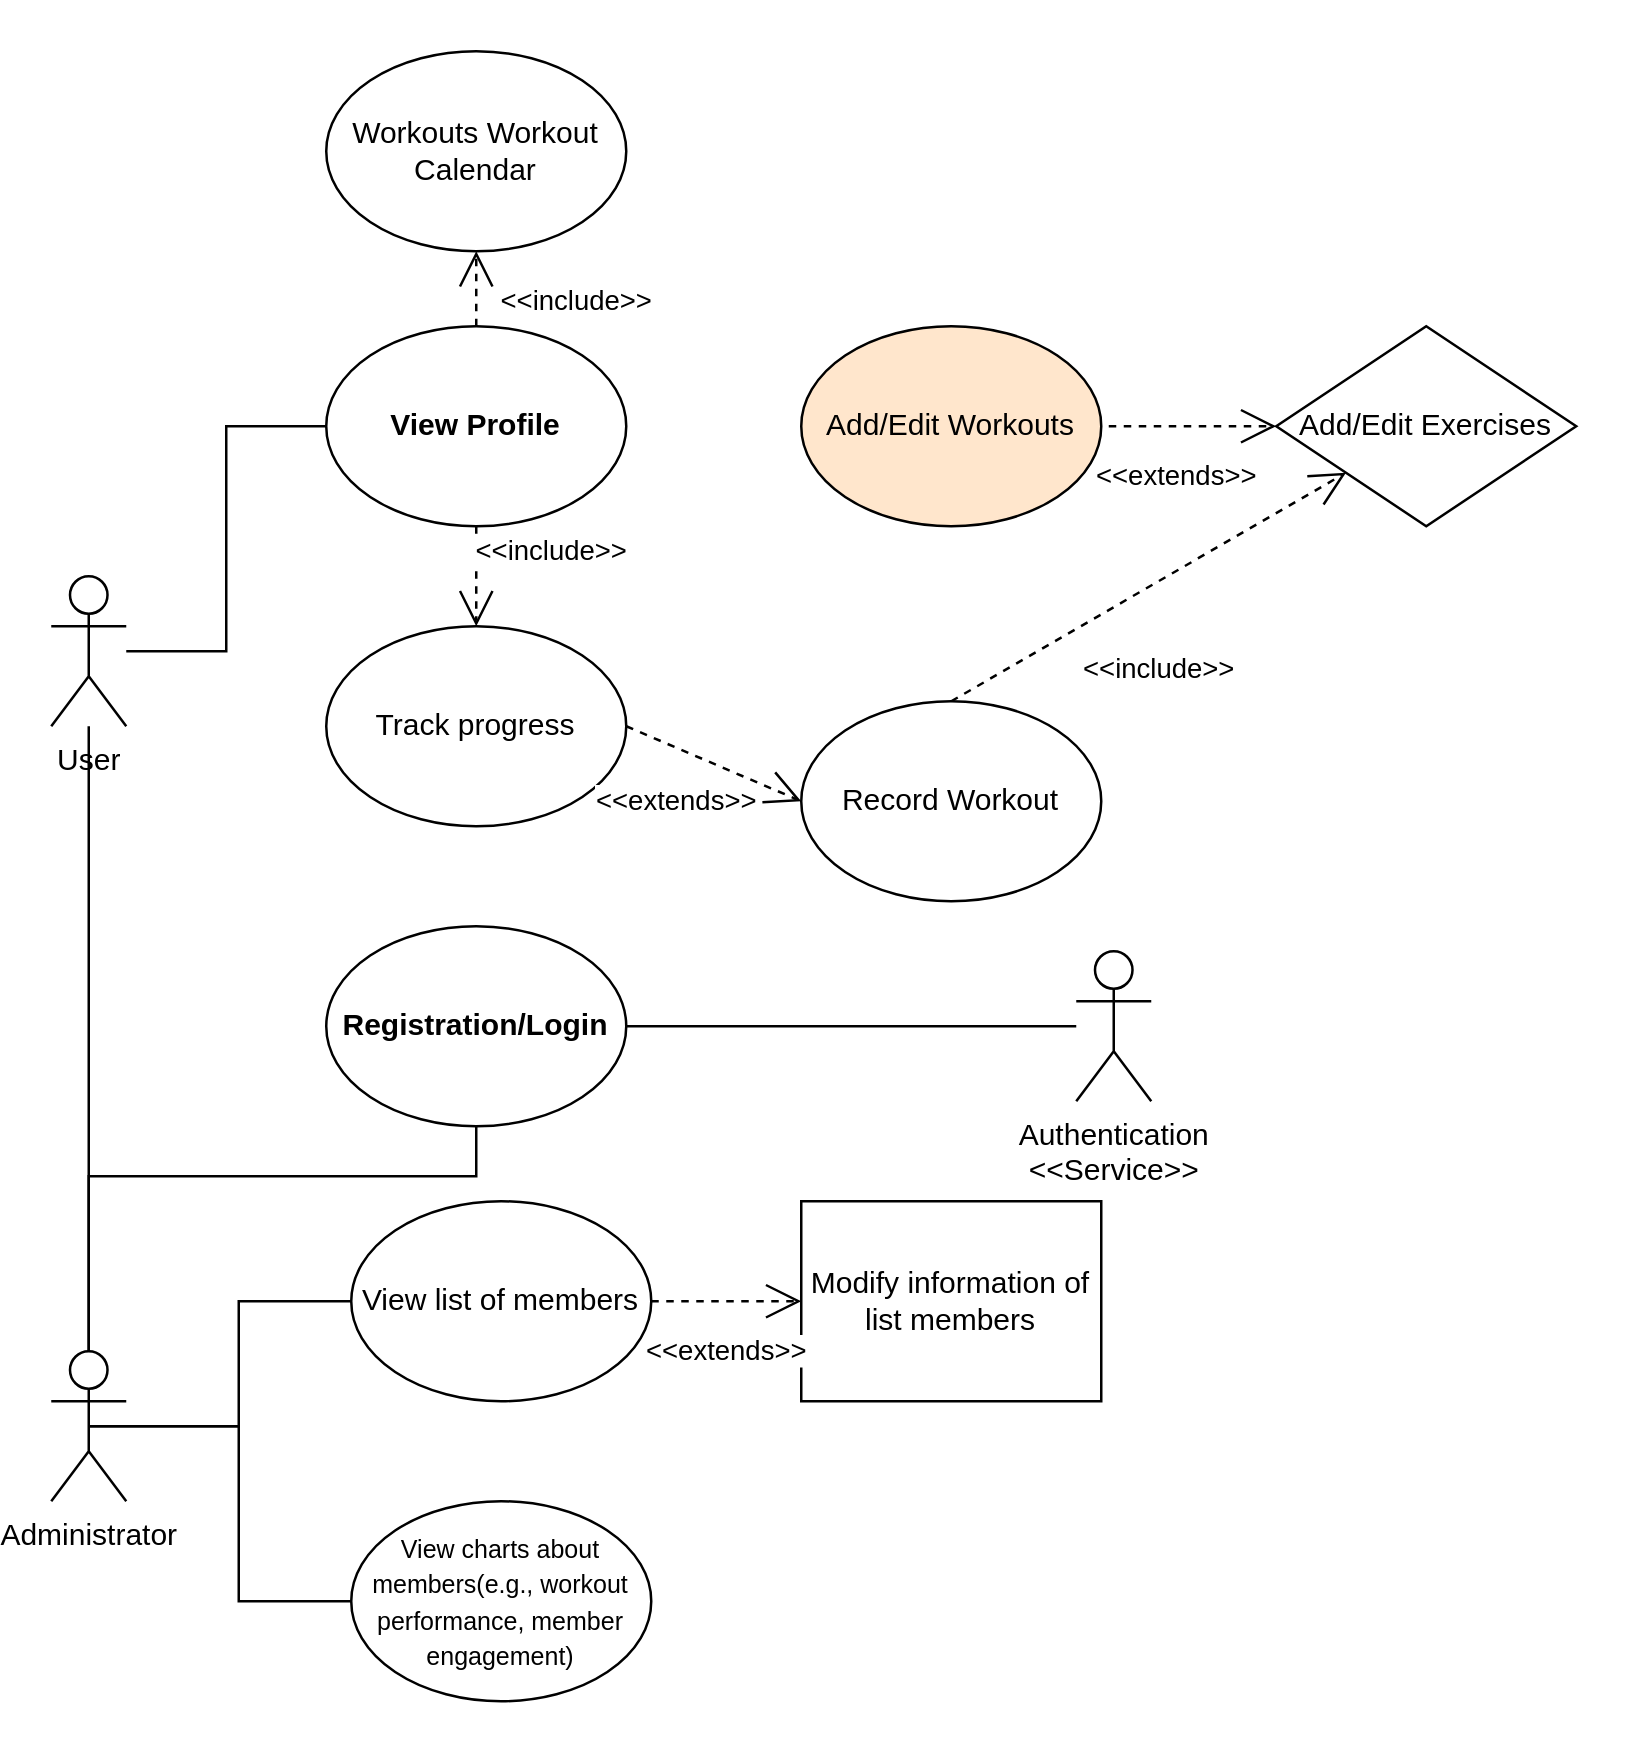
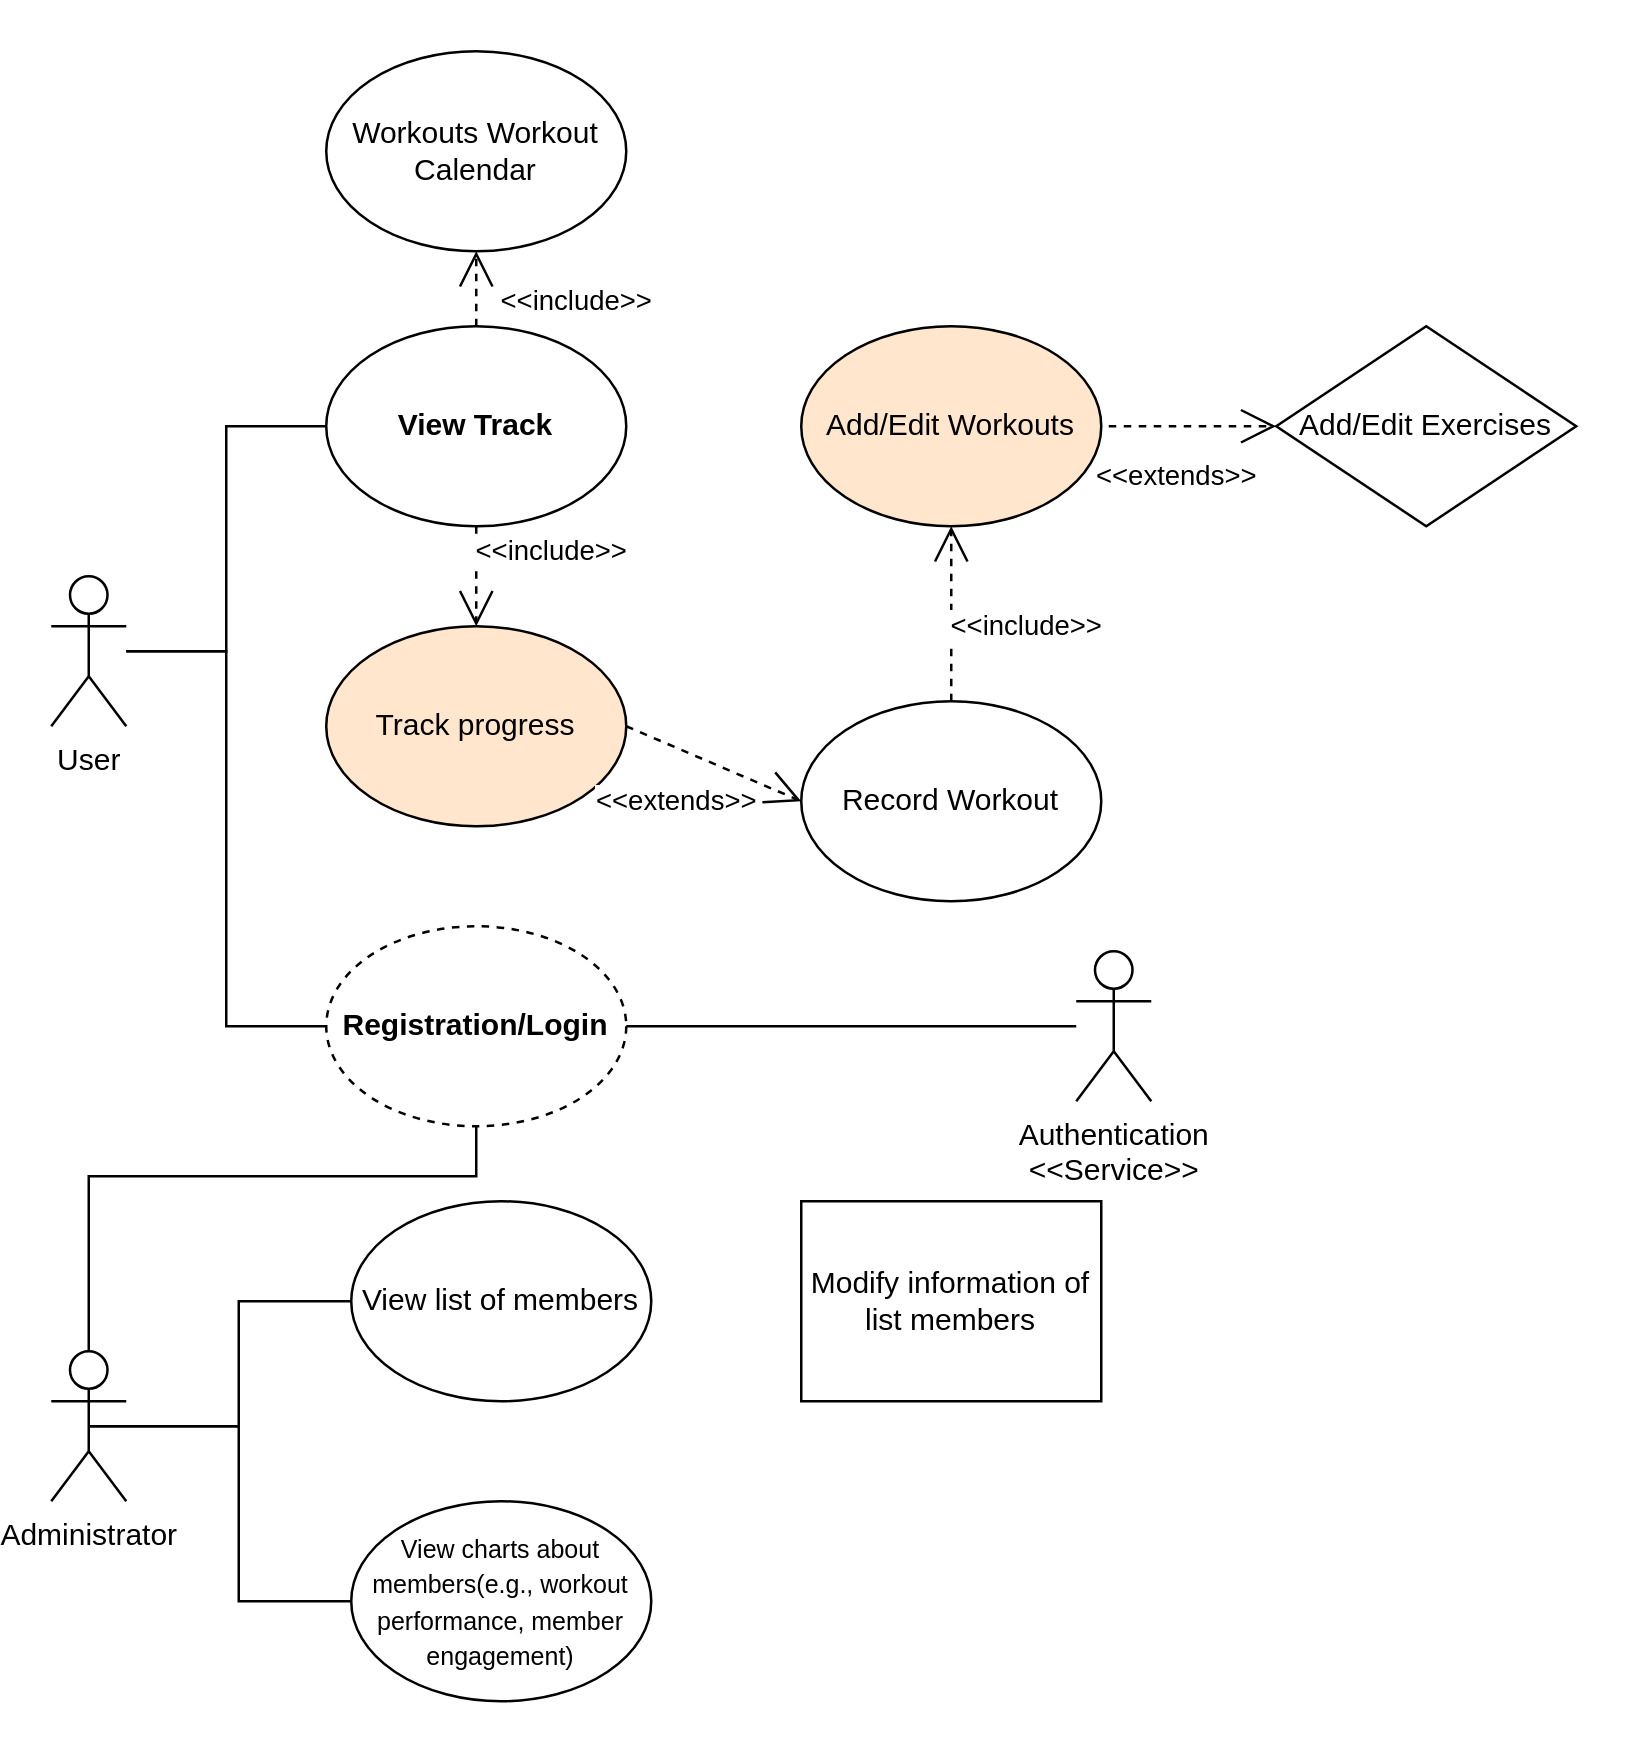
(476, 426) -> (476, 426)
(1146, 588) -> (951, 572)
(476, 726) -> (476, 726)
(89, 949) -> (226, 891)
(476, 1026) -> (476, 1026)
(724, 1301) -> none
